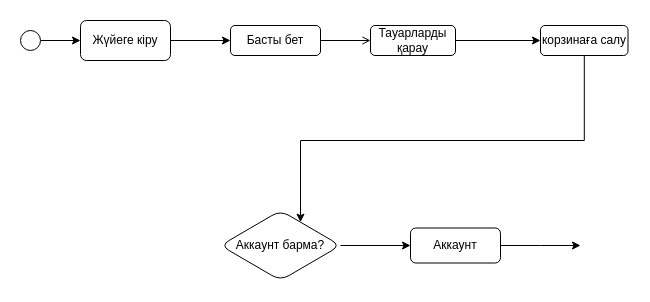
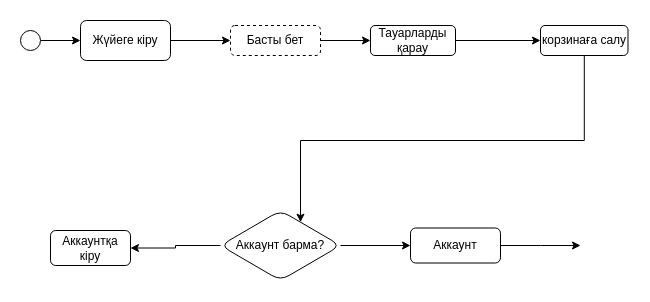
(276, 41) -> (276, 41)
(364, 41) -> (362, 41)
none -> (179, 246)
none -> (91, 248)
